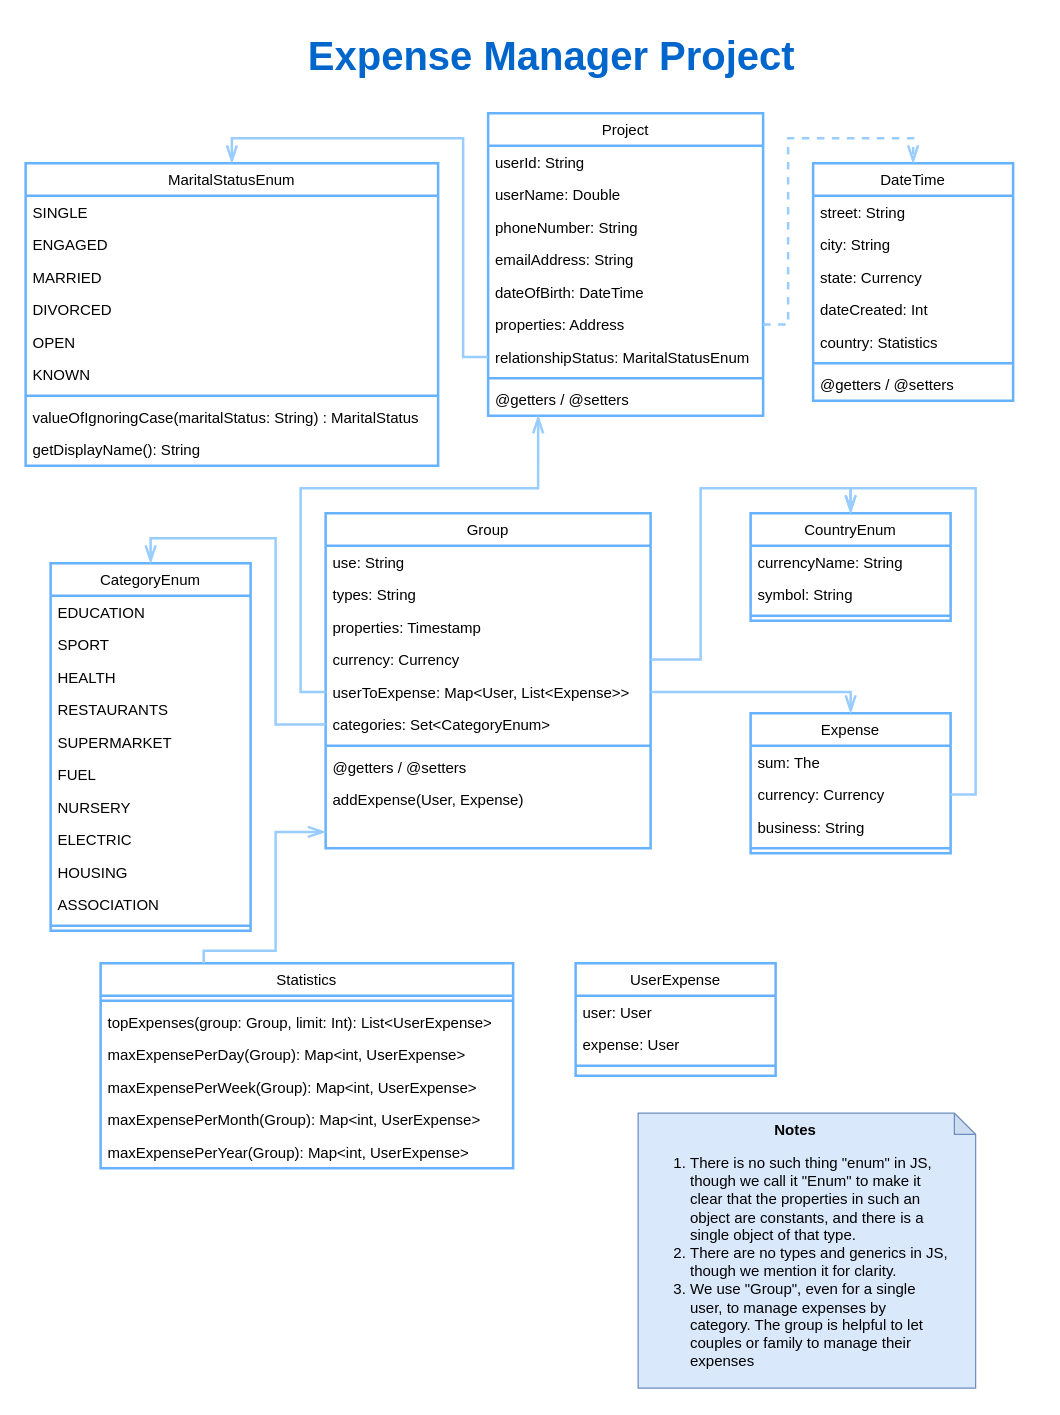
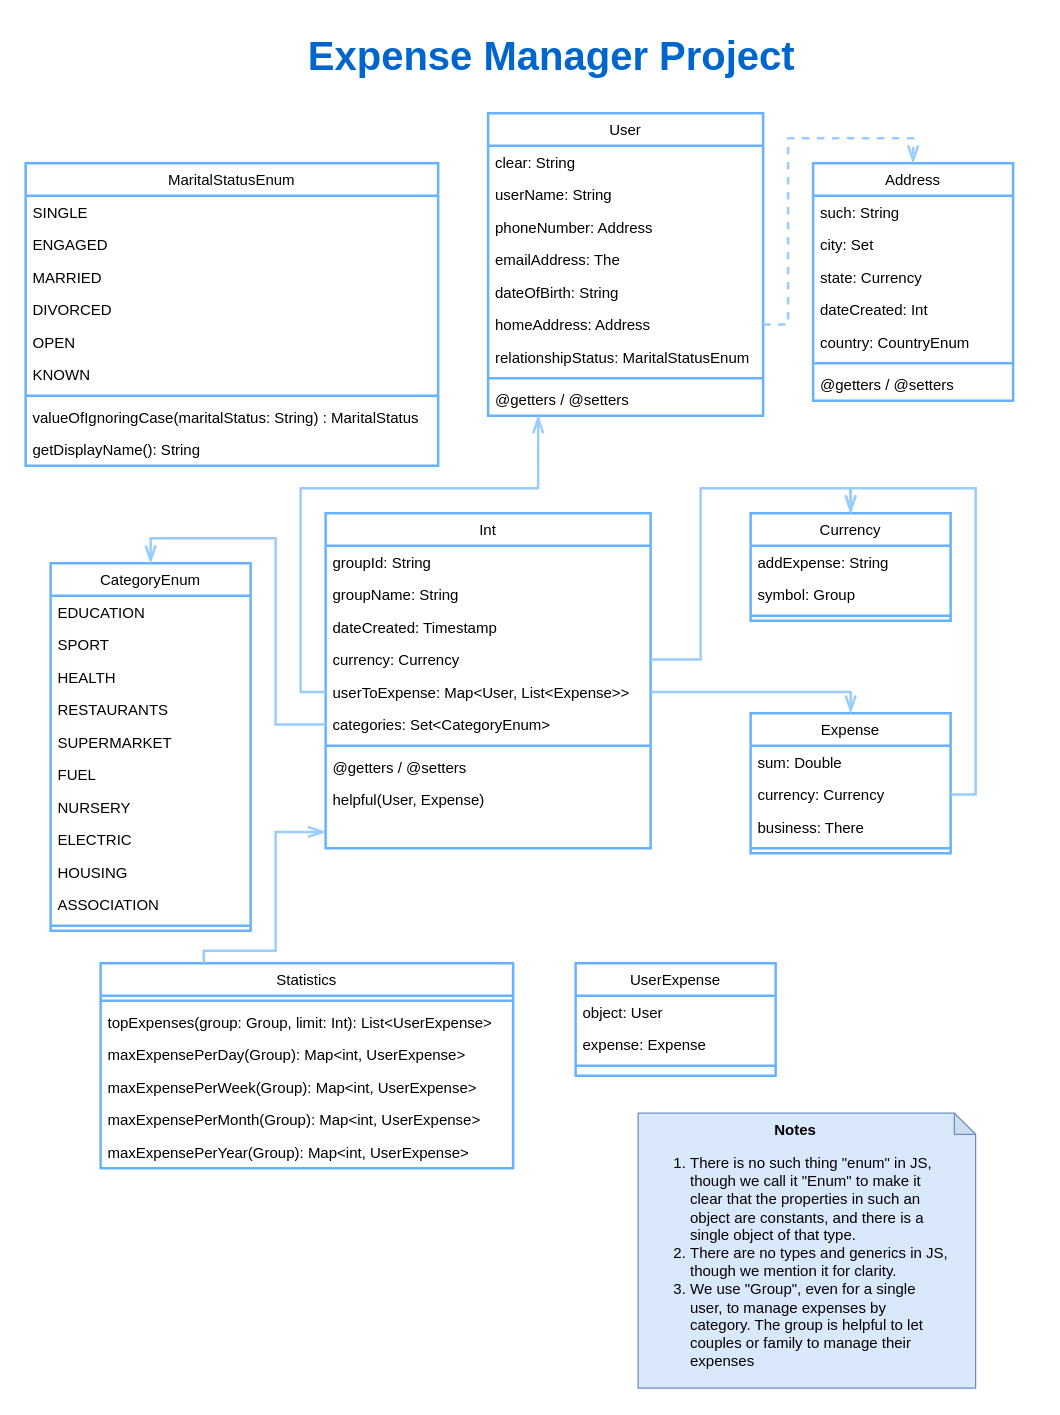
(625, 130) -> (625, 130)
(459, 138) -> none
(548, 163) -> (542, 163)
(913, 180) -> (913, 180)
(556, 195) -> (556, 195)
(873, 213) -> (865, 213)
(569, 228) -> (575, 228)
(863, 245) -> (852, 245)
(569, 260) -> (559, 260)
(575, 293) -> (567, 293)
(569, 325) -> (575, 325)
(892, 343) -> (900, 343)
(488, 530) -> (488, 530)
(850, 530) -> (850, 530)
(373, 563) -> (390, 563)
(836, 563) -> (827, 563)
(381, 595) -> (398, 595)
(809, 595) -> (806, 595)
(413, 628) -> (419, 628)
(787, 763) -> (798, 763)
(434, 800) -> (417, 800)
(817, 828) -> (815, 828)
(621, 1013) -> (629, 1013)
(633, 1045) -> (646, 1045)
